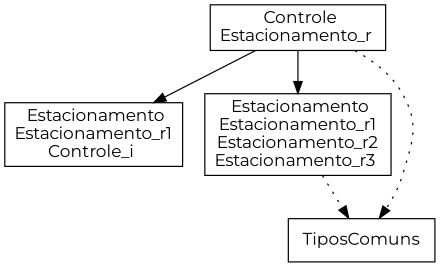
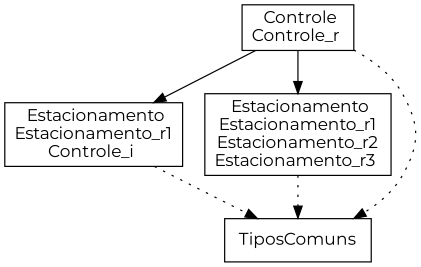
(298, 28) -> (298, 28)
none -> (201, 190)
